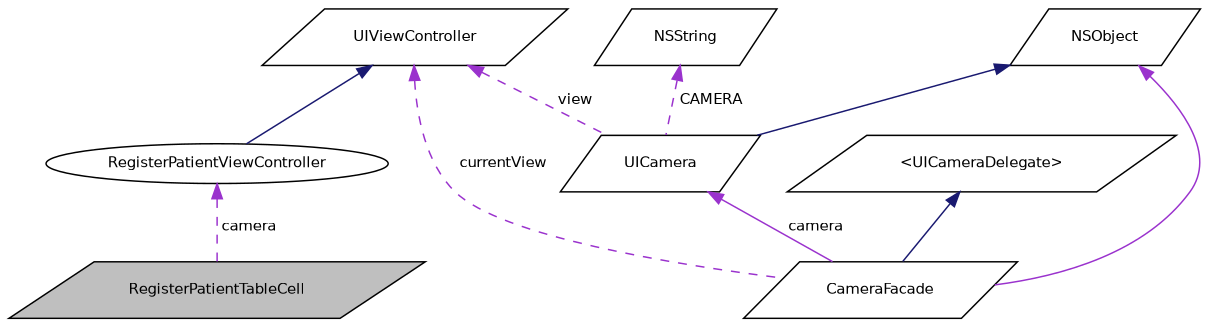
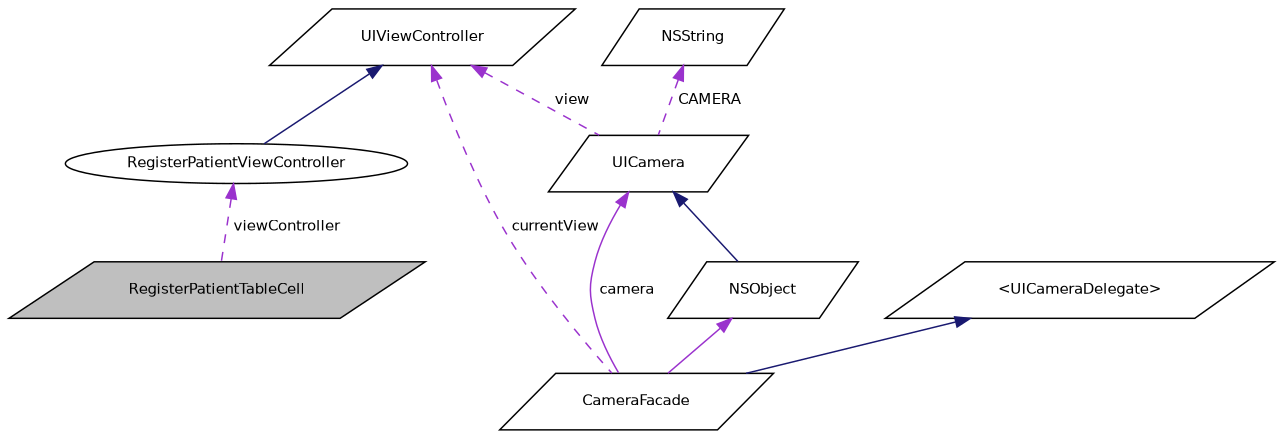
(876, 102) -> (711, 232)
(247, 227) -> (285, 227)
